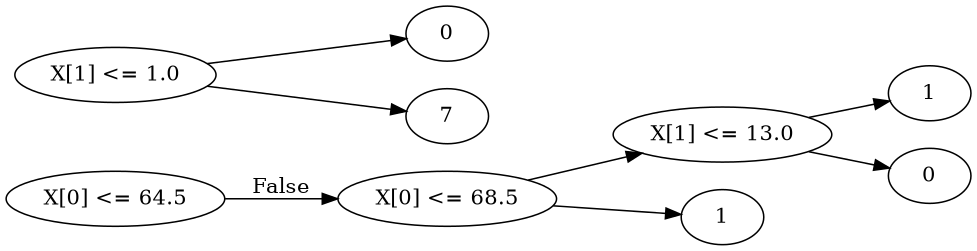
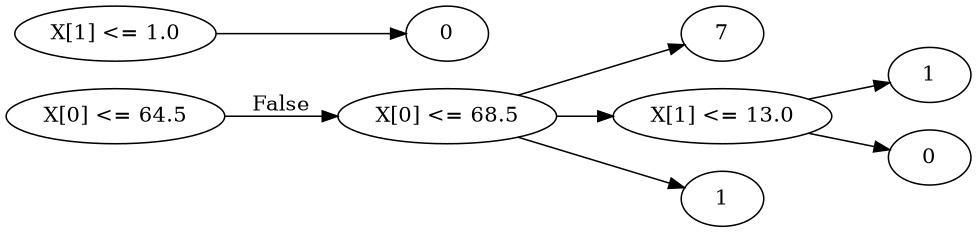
(299, 98) -> (594, 72)
